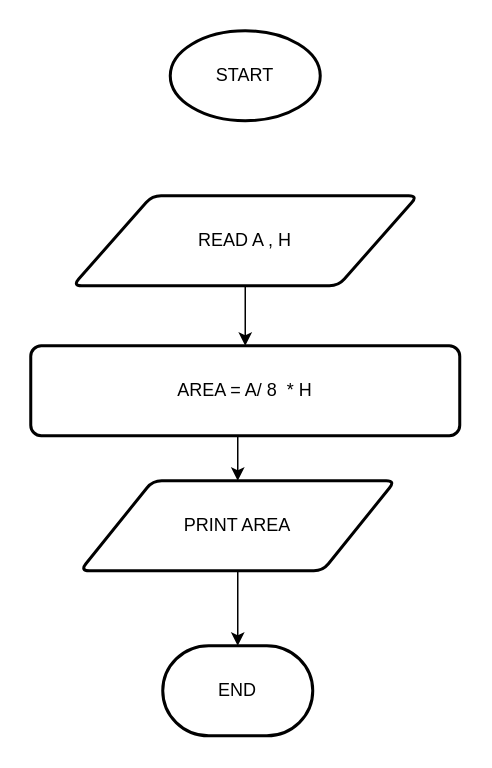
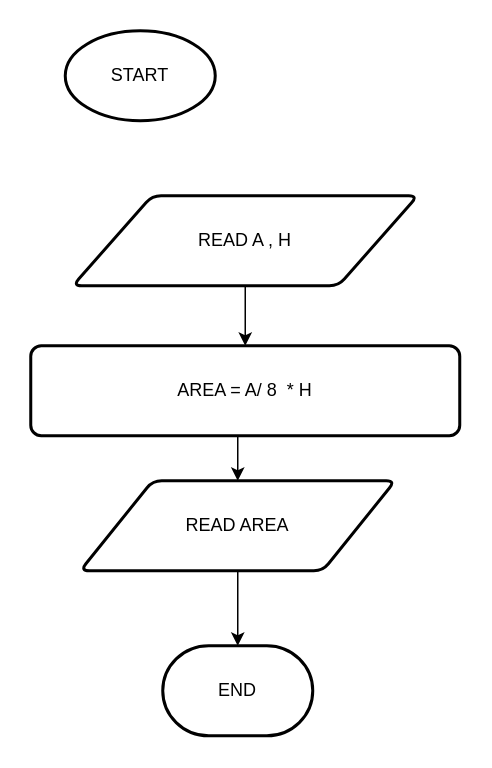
(245, 76) -> (140, 76)
(238, 526) -> (238, 526)
